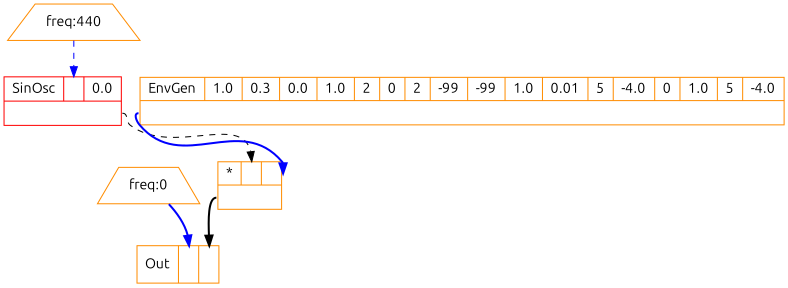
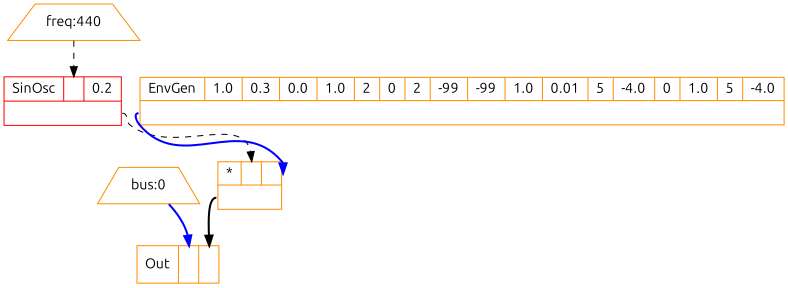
(74, 54) -> (74, 54)
(103, 88) -> (103, 88)
(149, 186) -> (149, 186)
